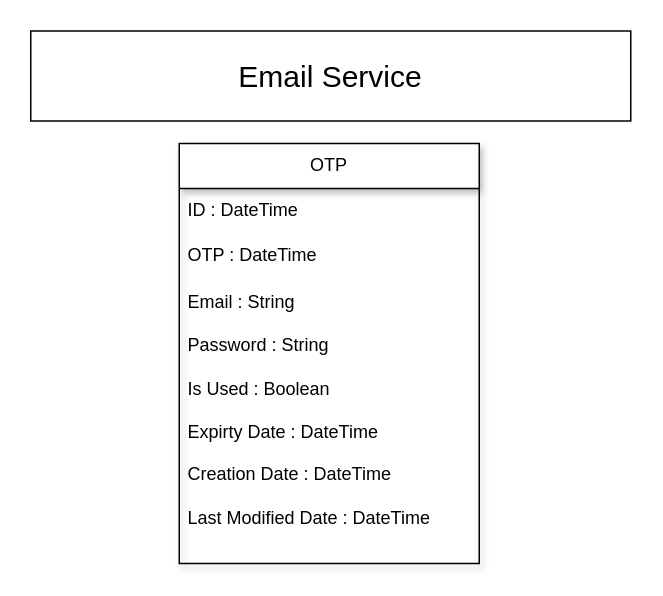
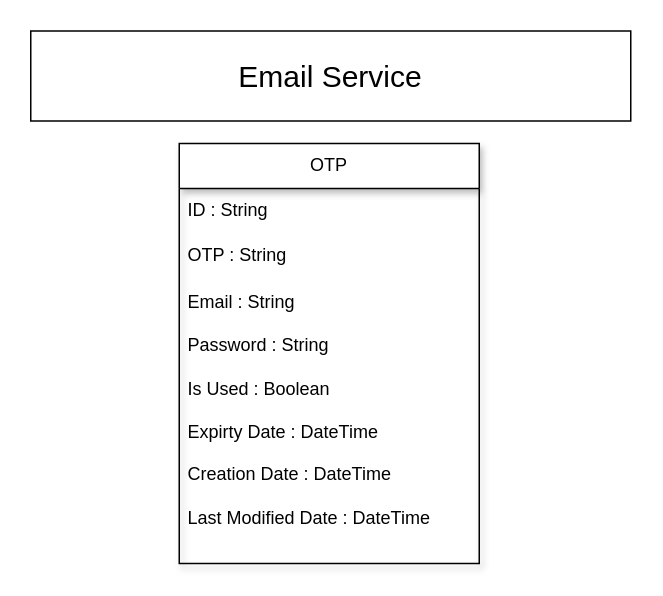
(244, 211) -> (234, 211)
(249, 256) -> (239, 256)
